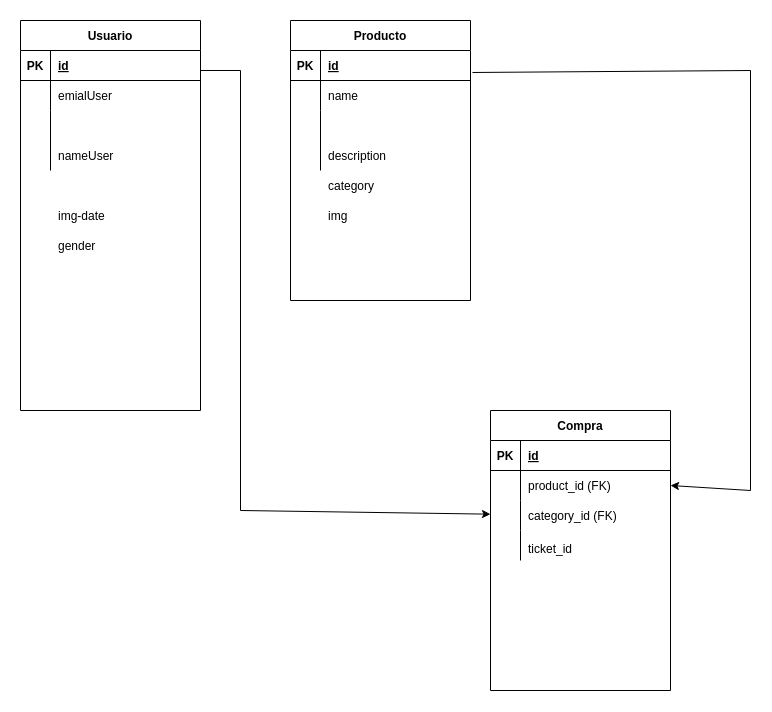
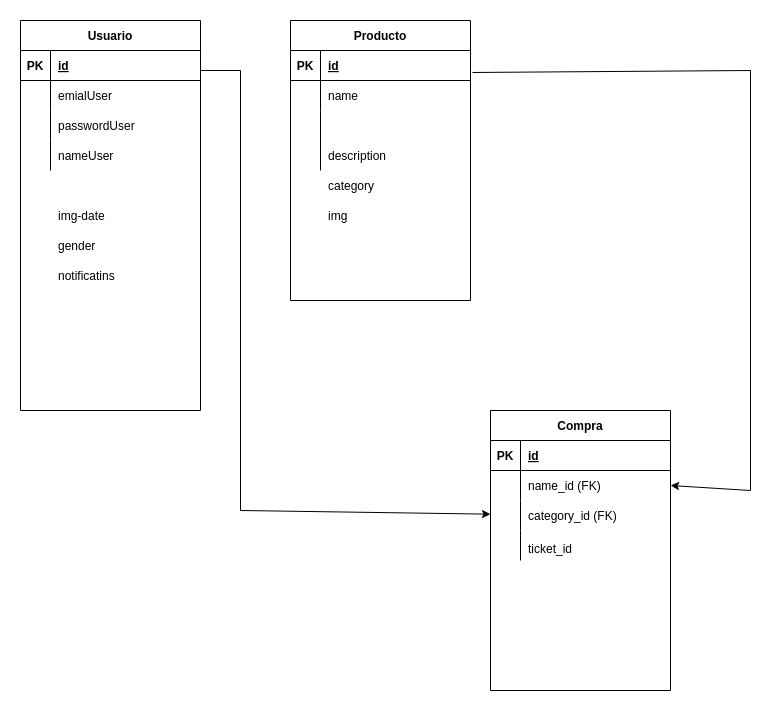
none -> (126, 126)
none -> (126, 276)
(575, 486) -> (565, 486)
